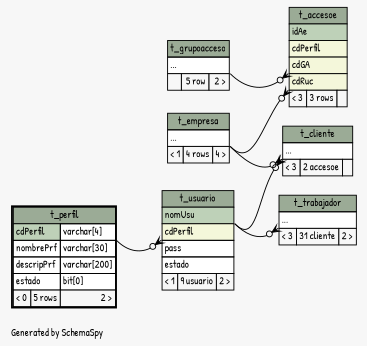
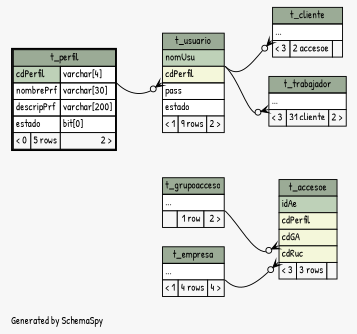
(196, 81) -> (192, 219)
(248, 161) -> none
(197, 281) -> (192, 124)
